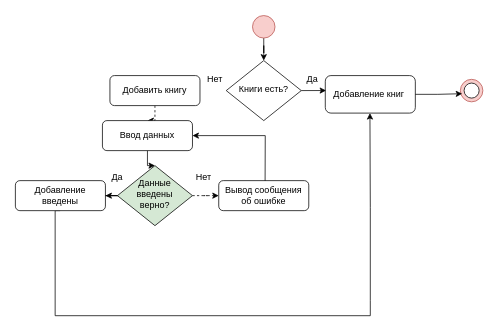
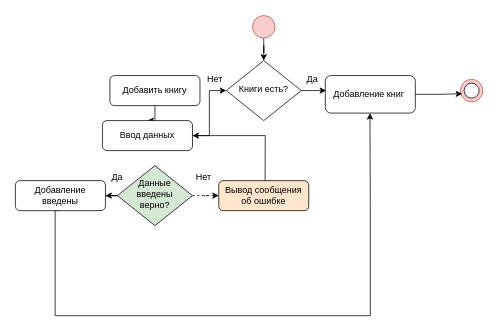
(155, 114) -> (155, 114)
(147, 158) -> (209, 106)
(264, 195) -> (264, 195)
